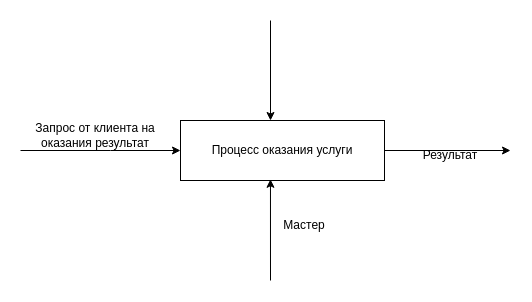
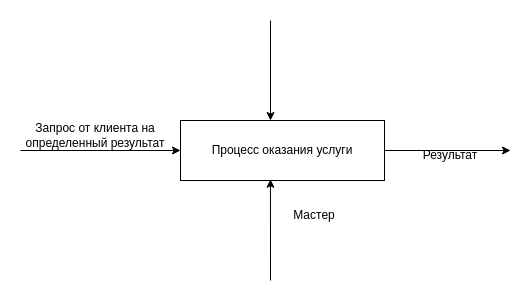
(96, 136) -> (96, 136)
(305, 226) -> (315, 216)
